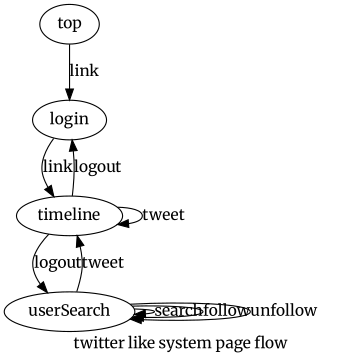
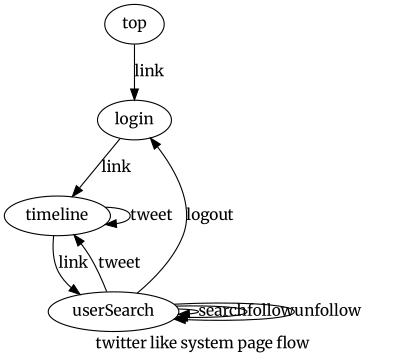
(74, 173) -> (186, 225)
(58, 264) -> (74, 264)
